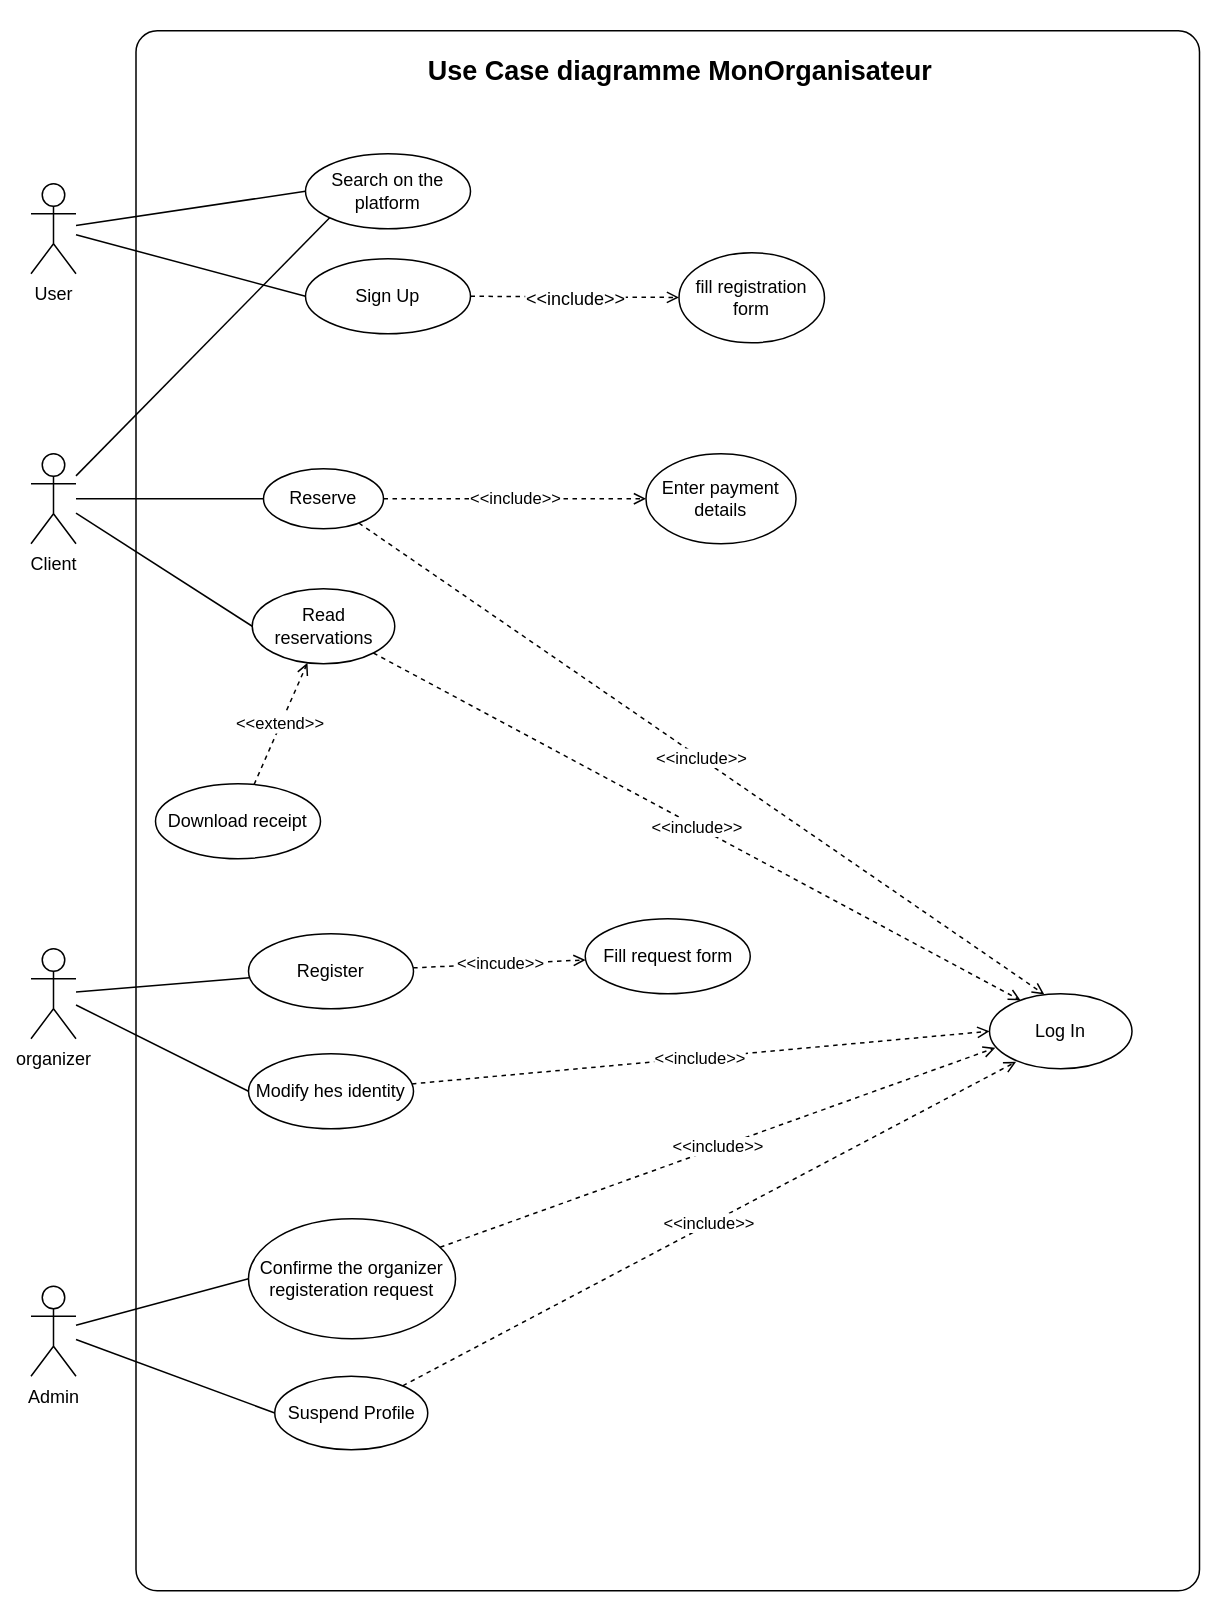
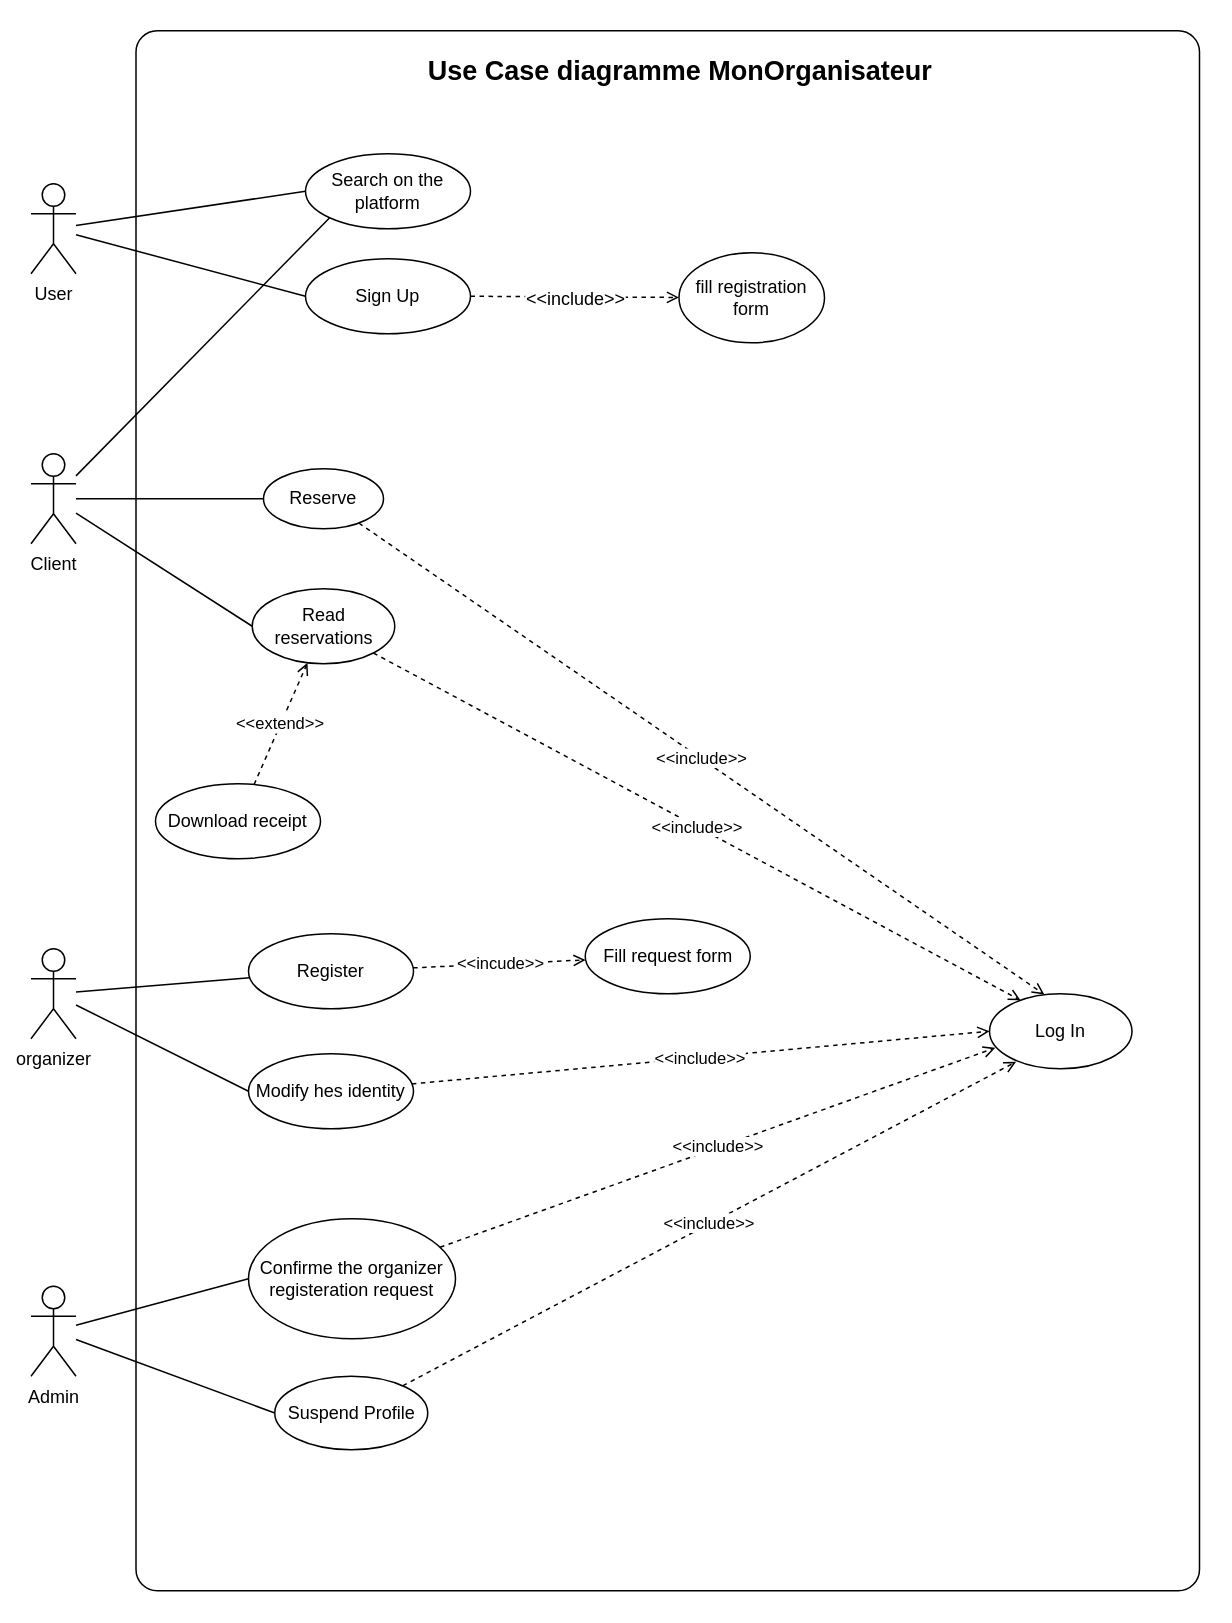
(512, 499) -> none
(721, 499) -> none
